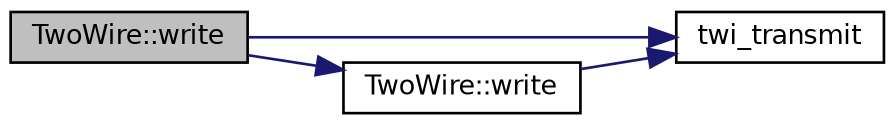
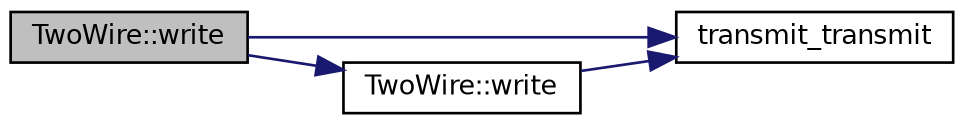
(780, 37) -> (815, 37)
